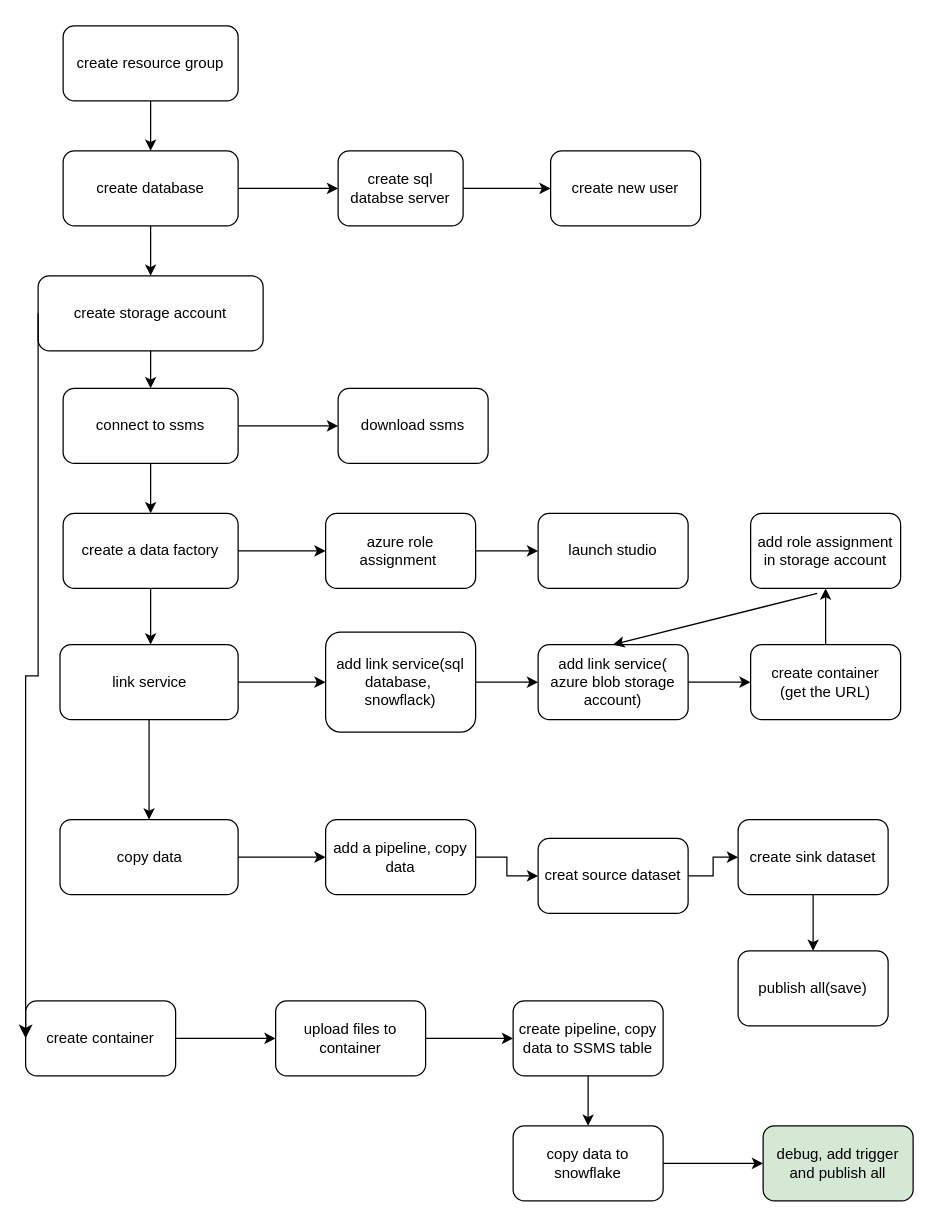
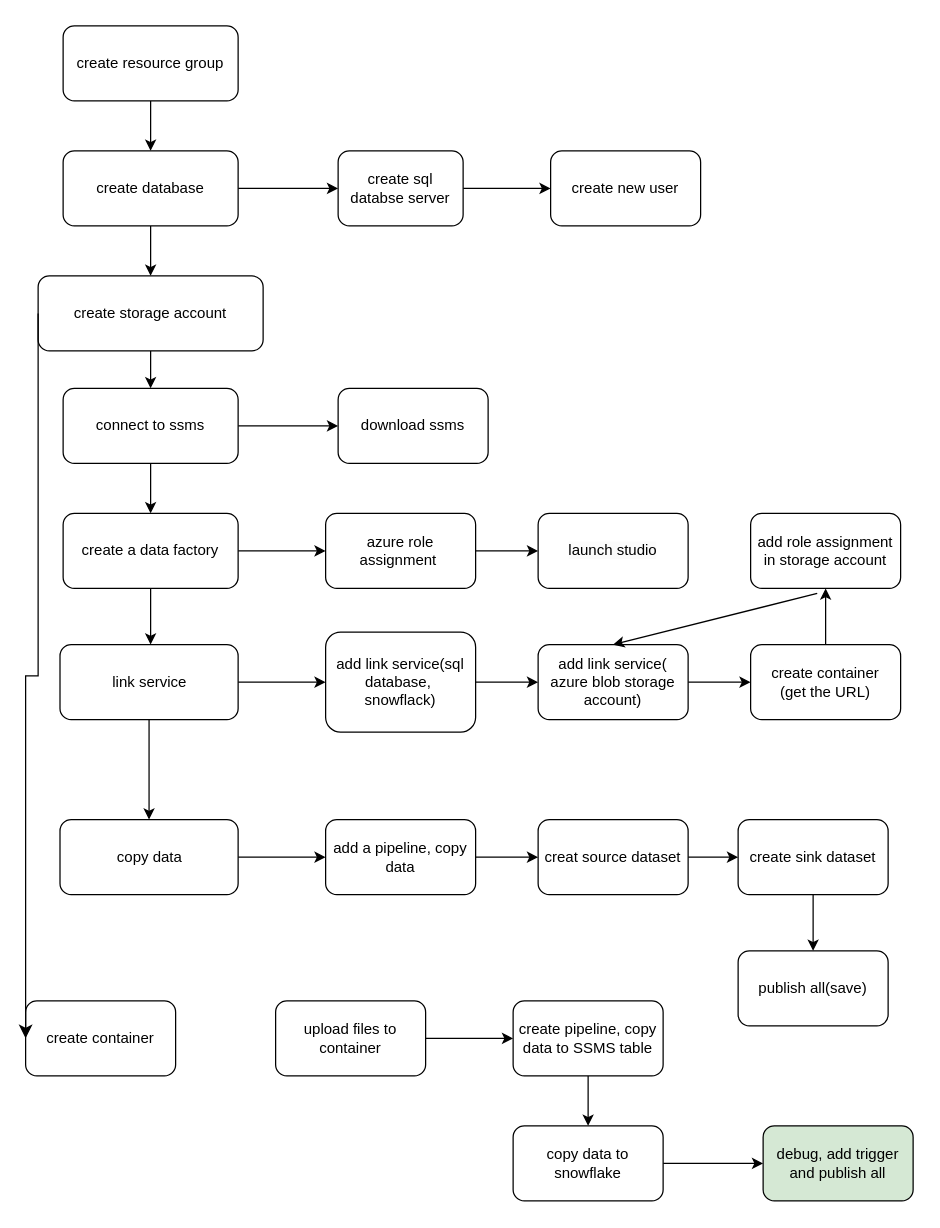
(613, 876) -> (613, 857)
(222, 1038) -> none
